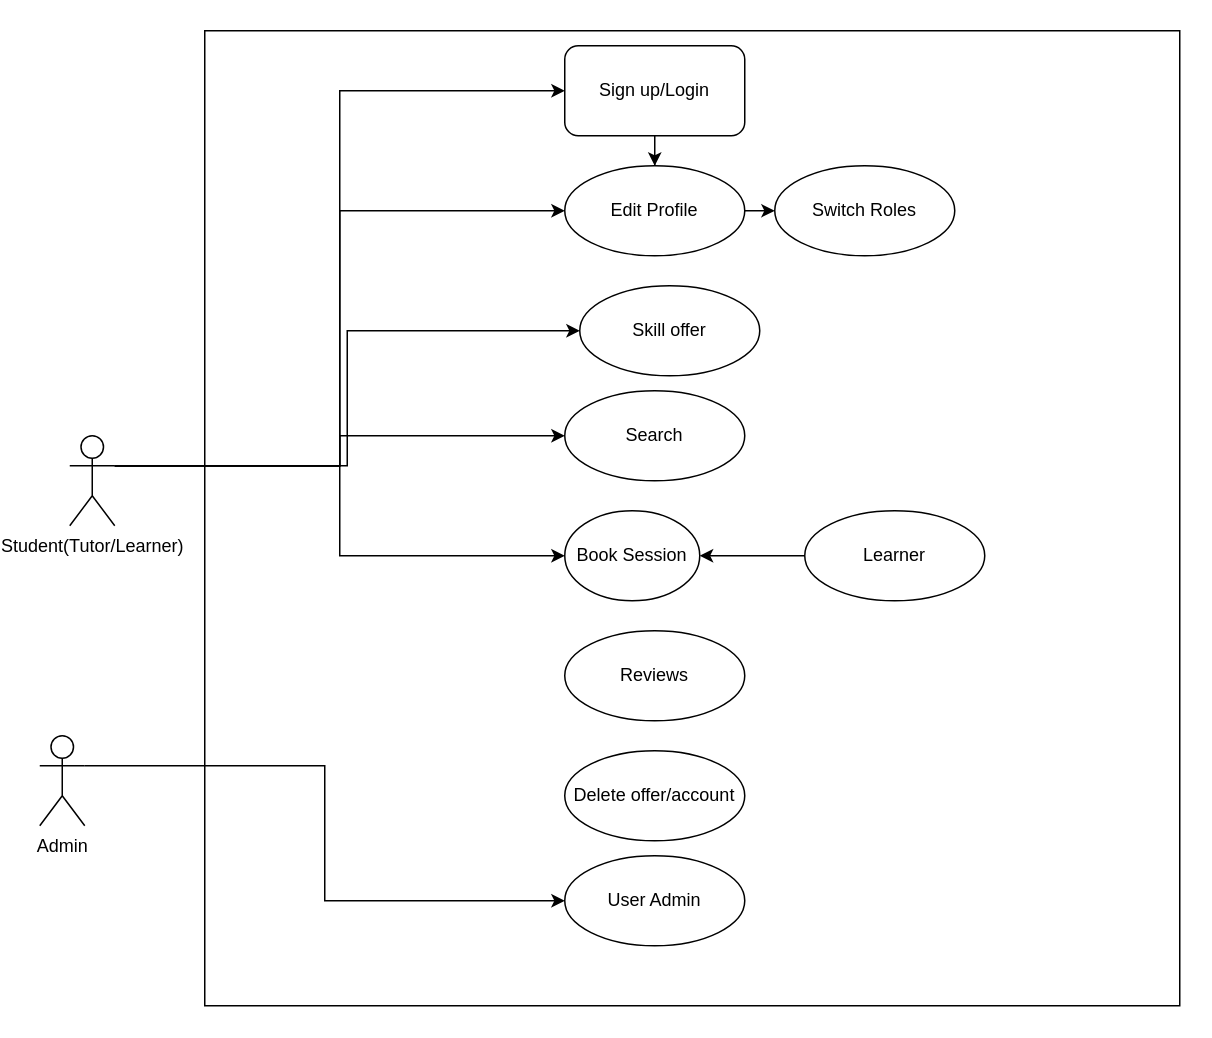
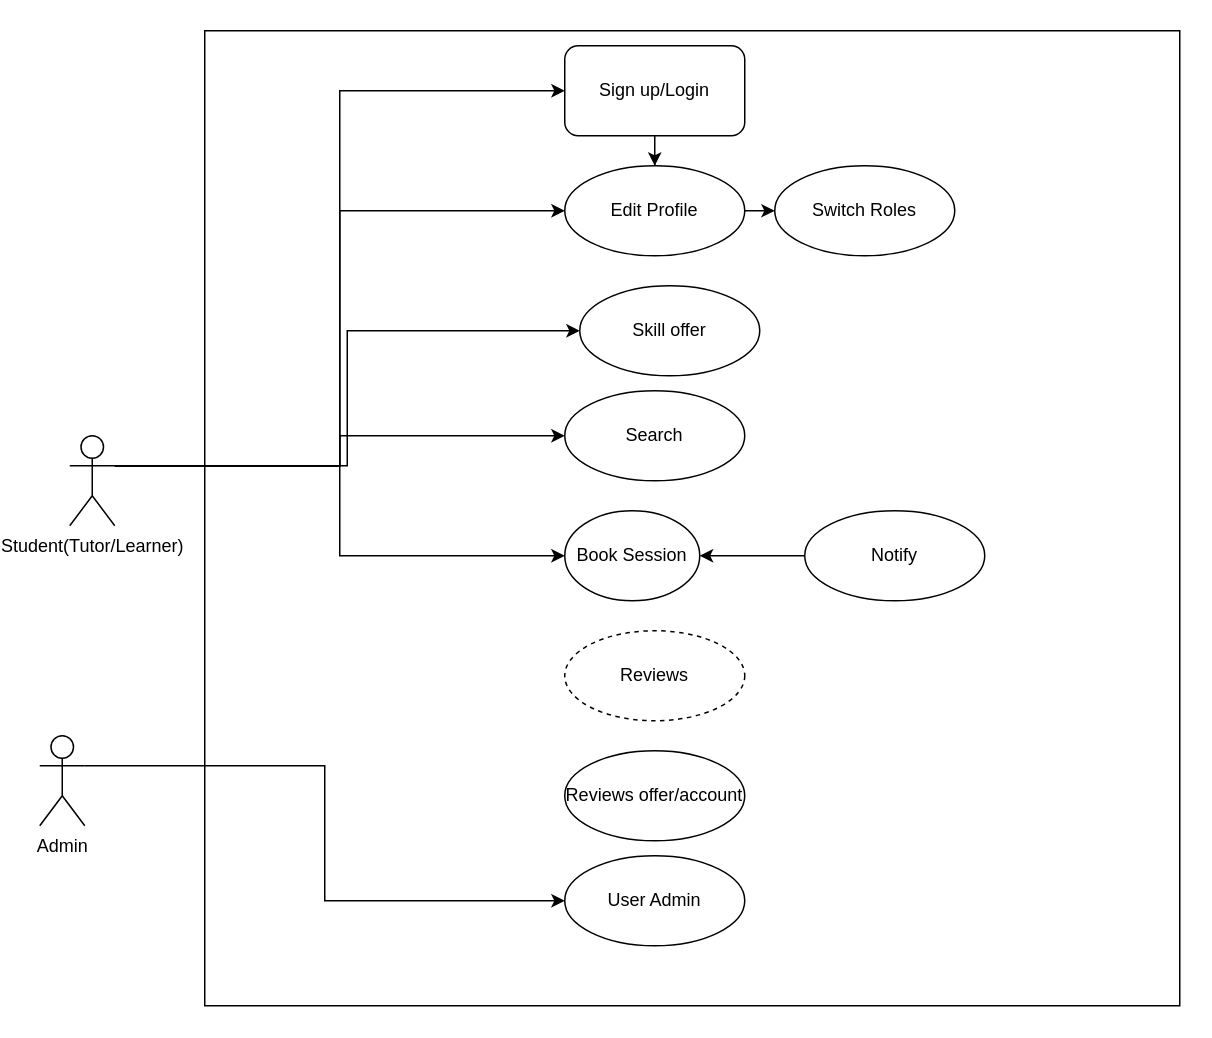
(895, 556) -> (895, 556)
(655, 676) -> (655, 676)
(655, 796) -> (655, 796)
